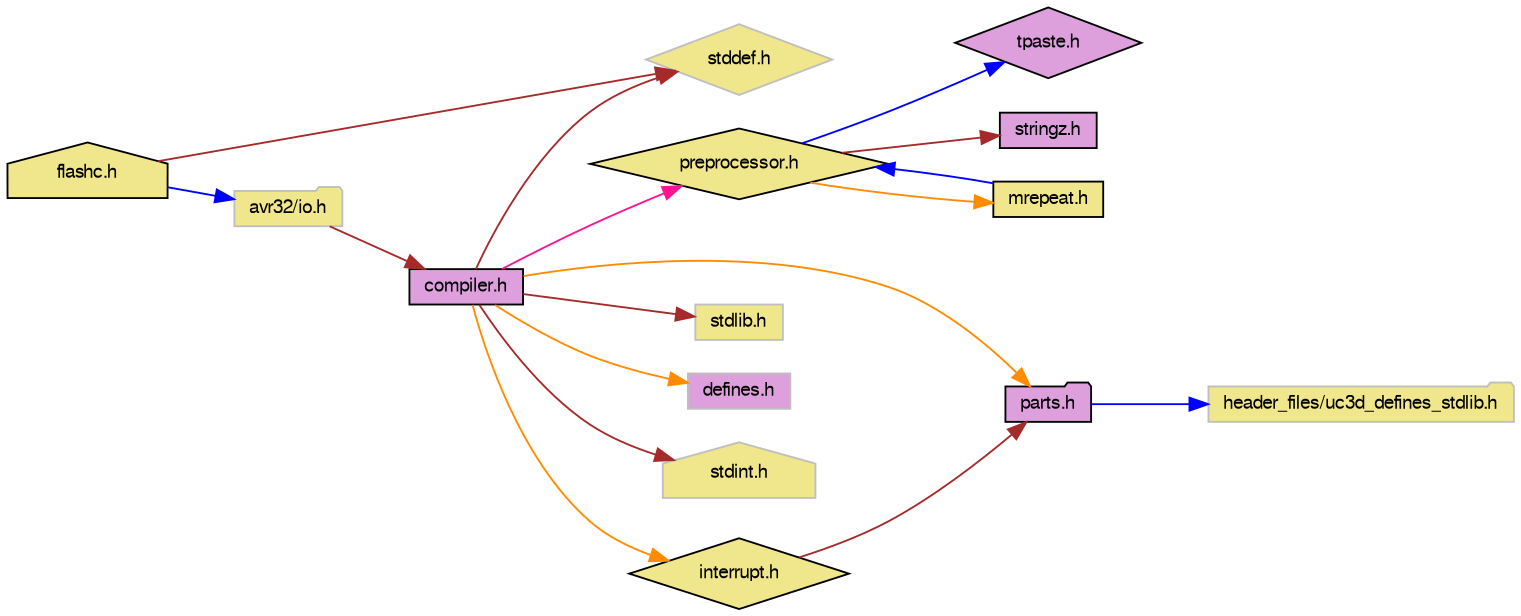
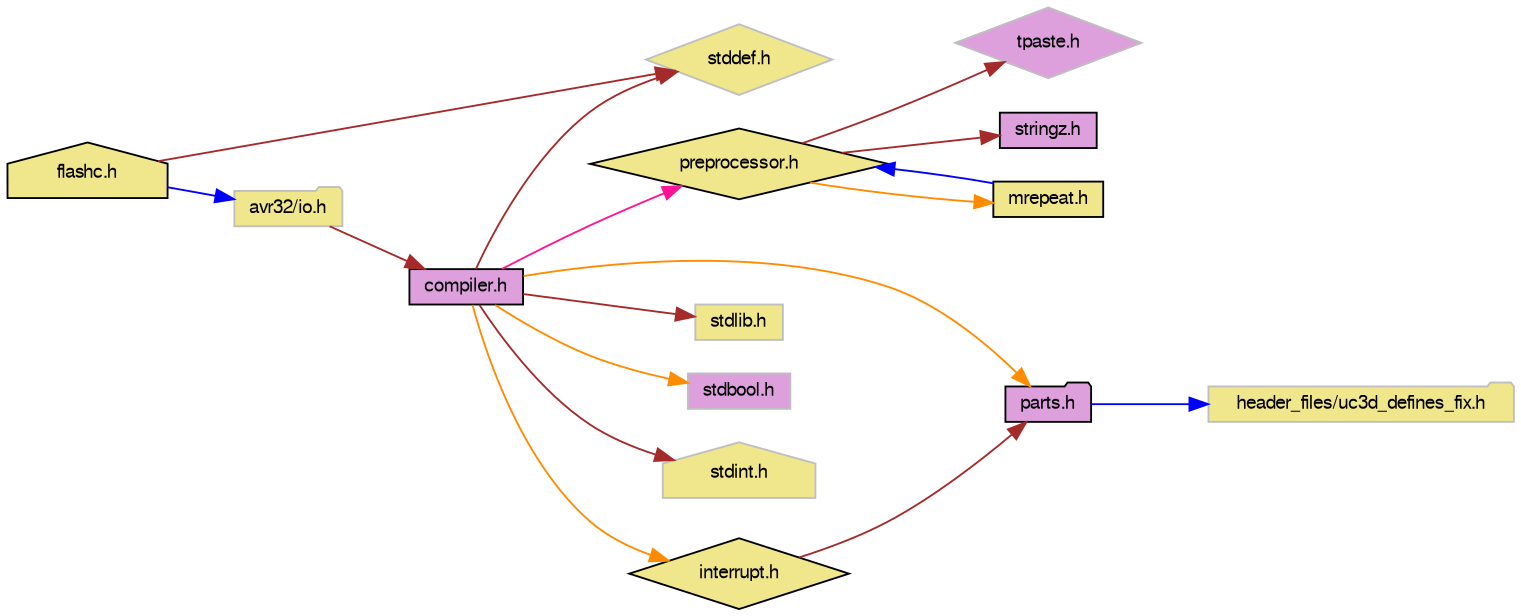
(1048, 43) -> (1048, 43)
(895, 109) -> (895, 109)
(739, 391) -> (739, 391)
(1361, 404) -> (1361, 404)
